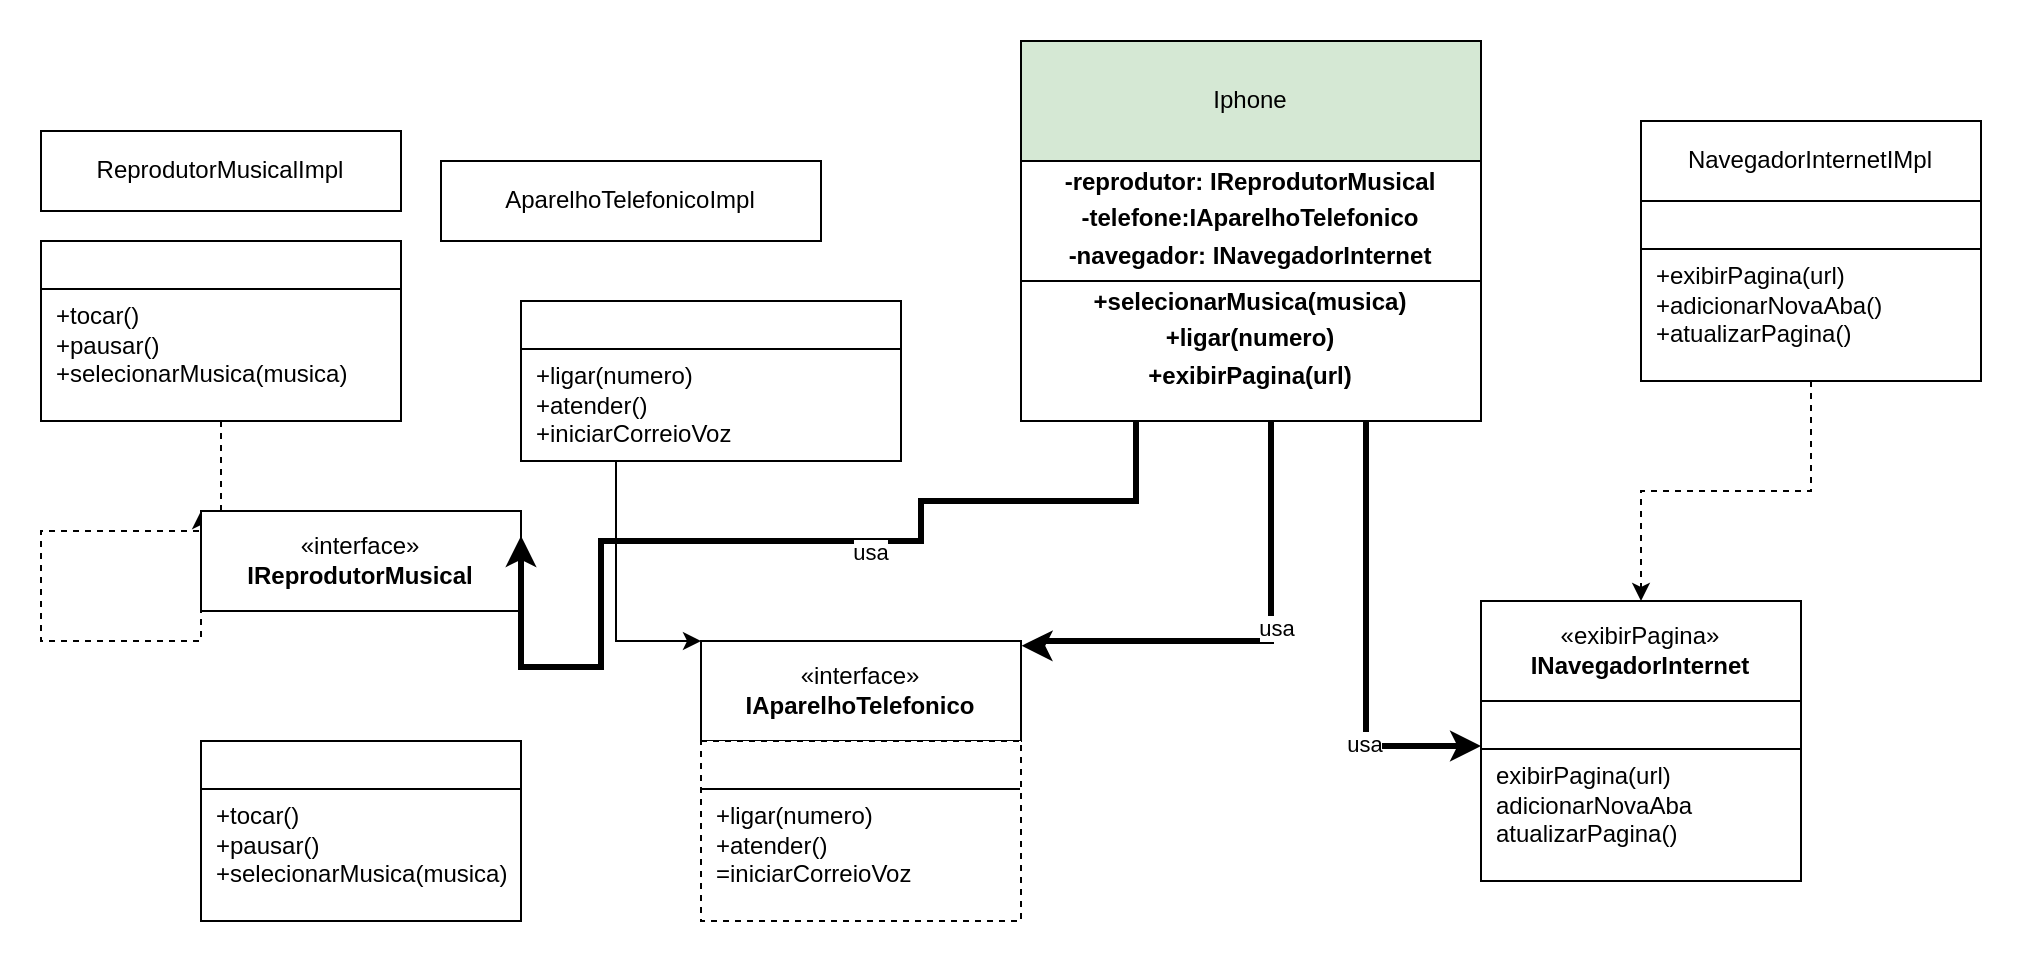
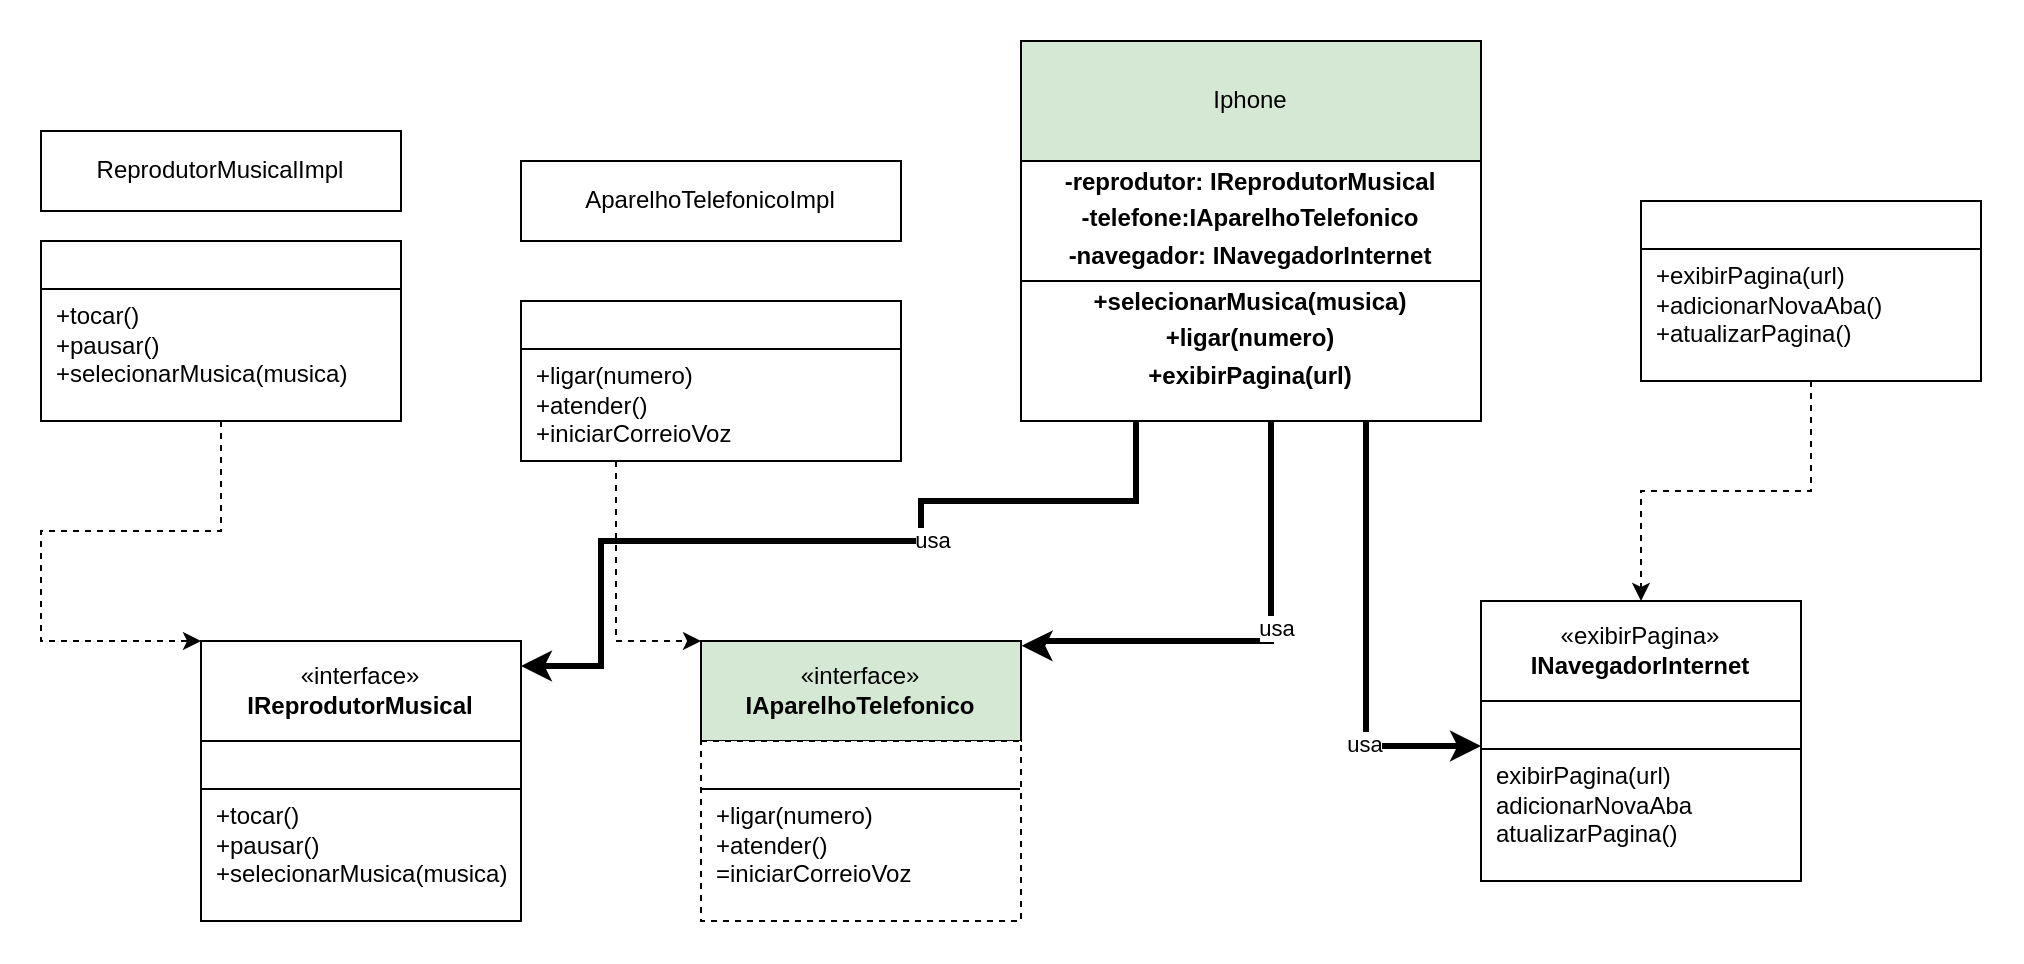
(1811, 161) -> none
(631, 201) -> (711, 201)
(361, 561) -> (361, 691)
(616, 628) -> (616, 628)
(861, 691) -> (861, 691)
